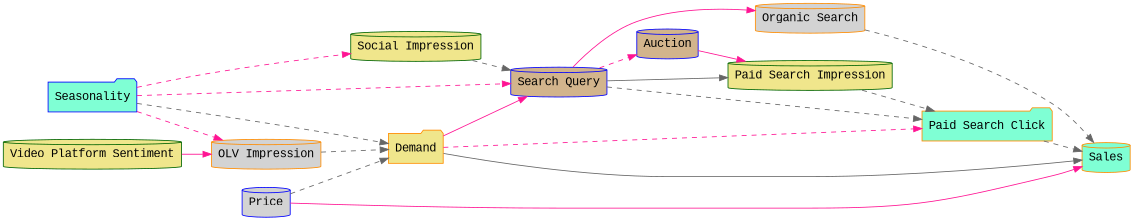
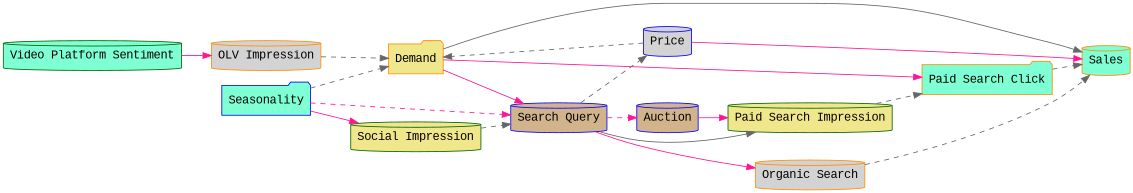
(239, 69) -> (330, 116)
(760, 103) -> (610, 82)
(176, 124) -> none
(678, 138) -> (678, 68)
(92, 154) -> (92, 56)
